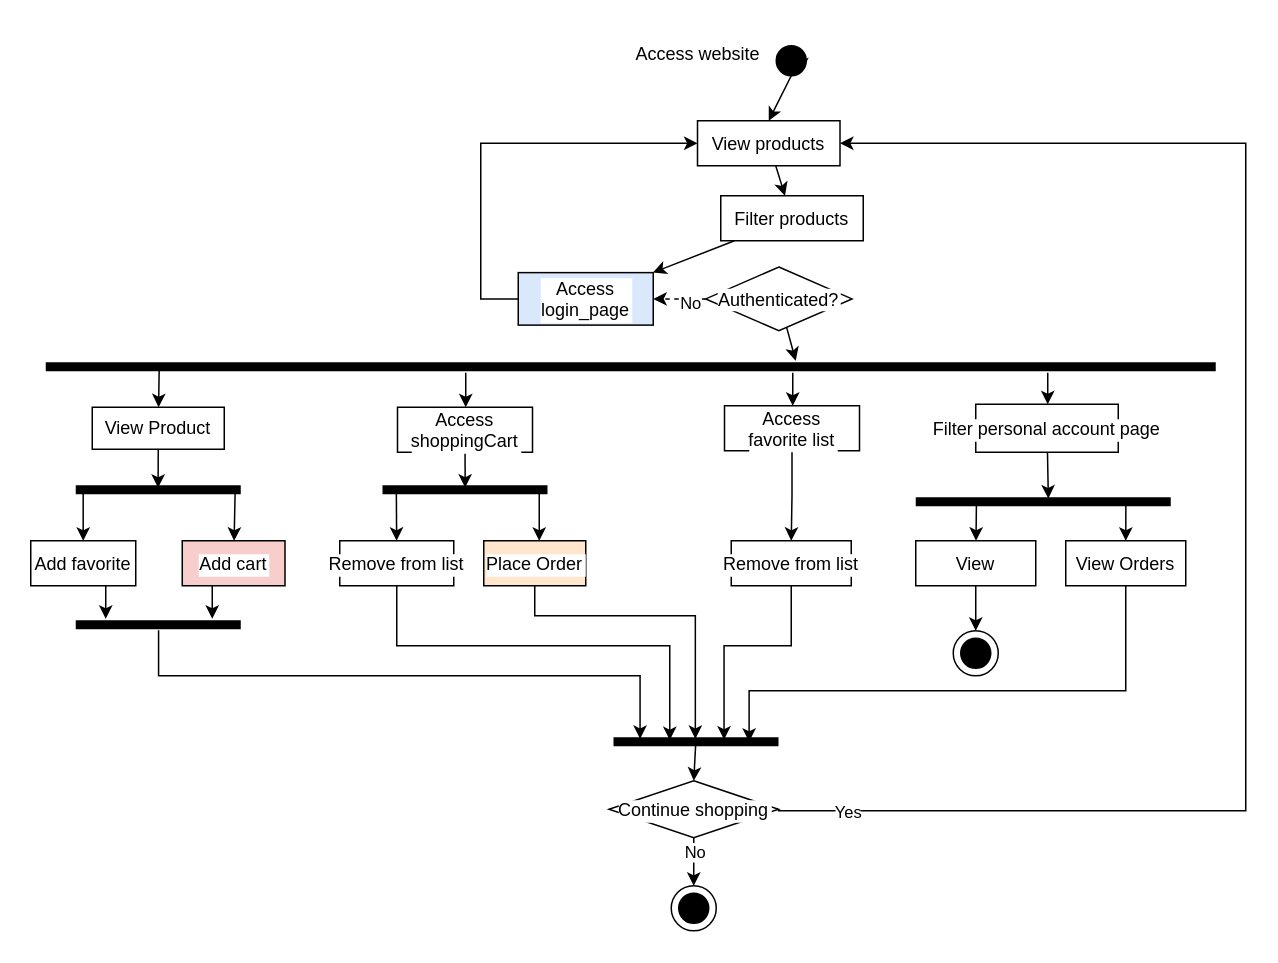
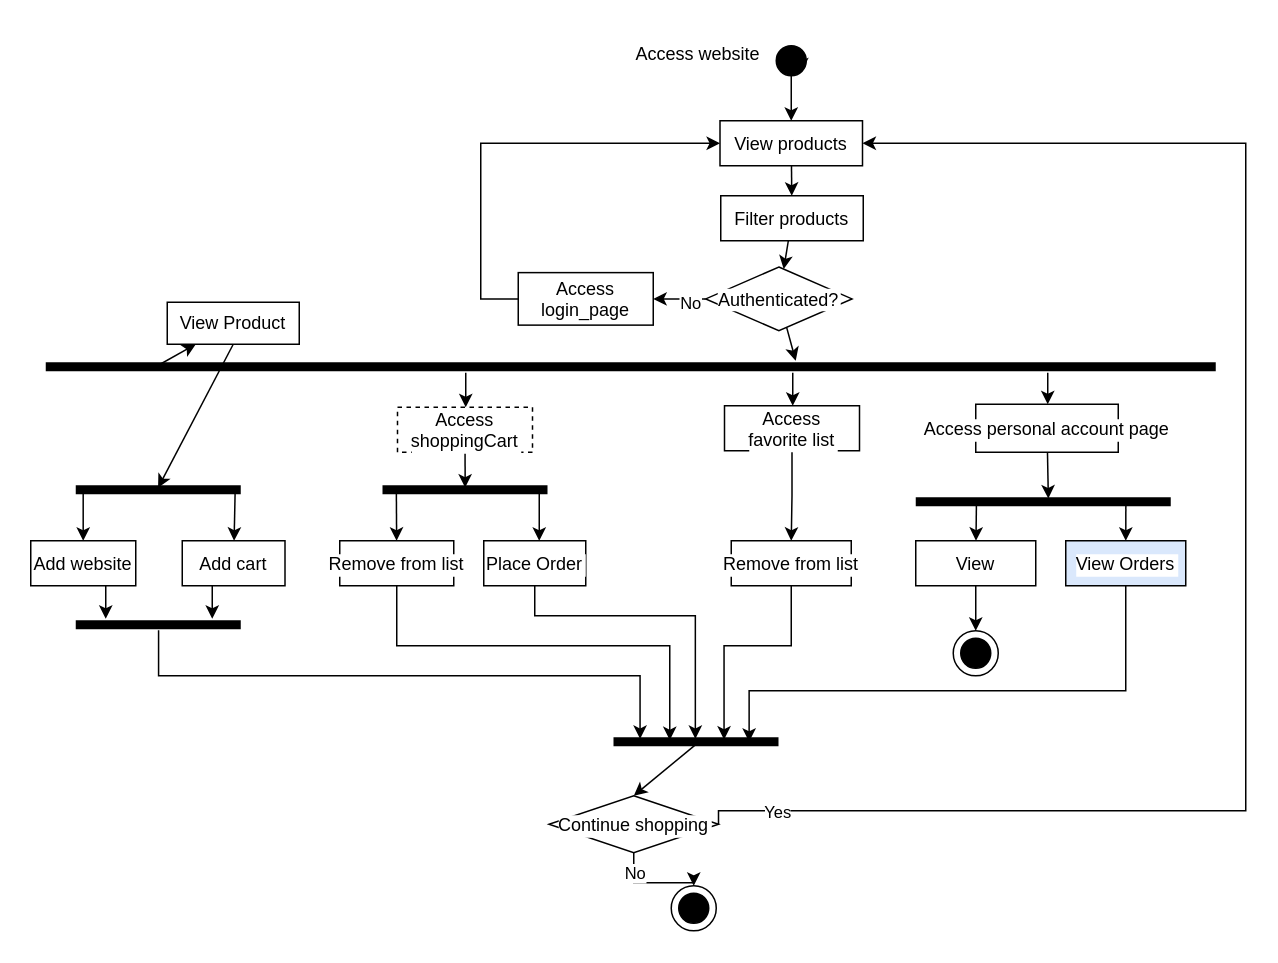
(769, 143) -> (791, 143)
(698, 255) -> (787, 250)
(586, 299) -> (586, 299)
(669, 299) -> (669, 299)
(158, 428) -> (233, 323)
(1046, 429) -> (1046, 429)
(465, 430) -> (465, 430)
(234, 563) -> (234, 563)
(535, 563) -> (535, 563)
(1126, 563) -> (1126, 563)
(83, 564) -> (83, 564)
(694, 809) -> (634, 824)
